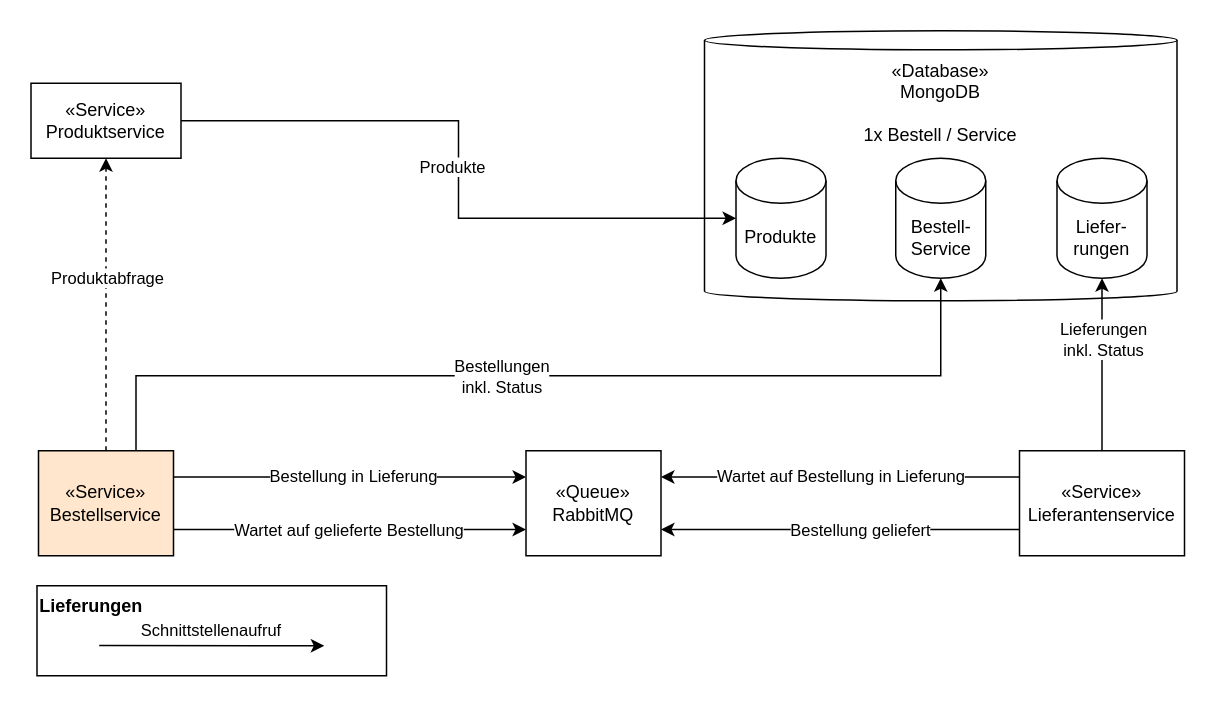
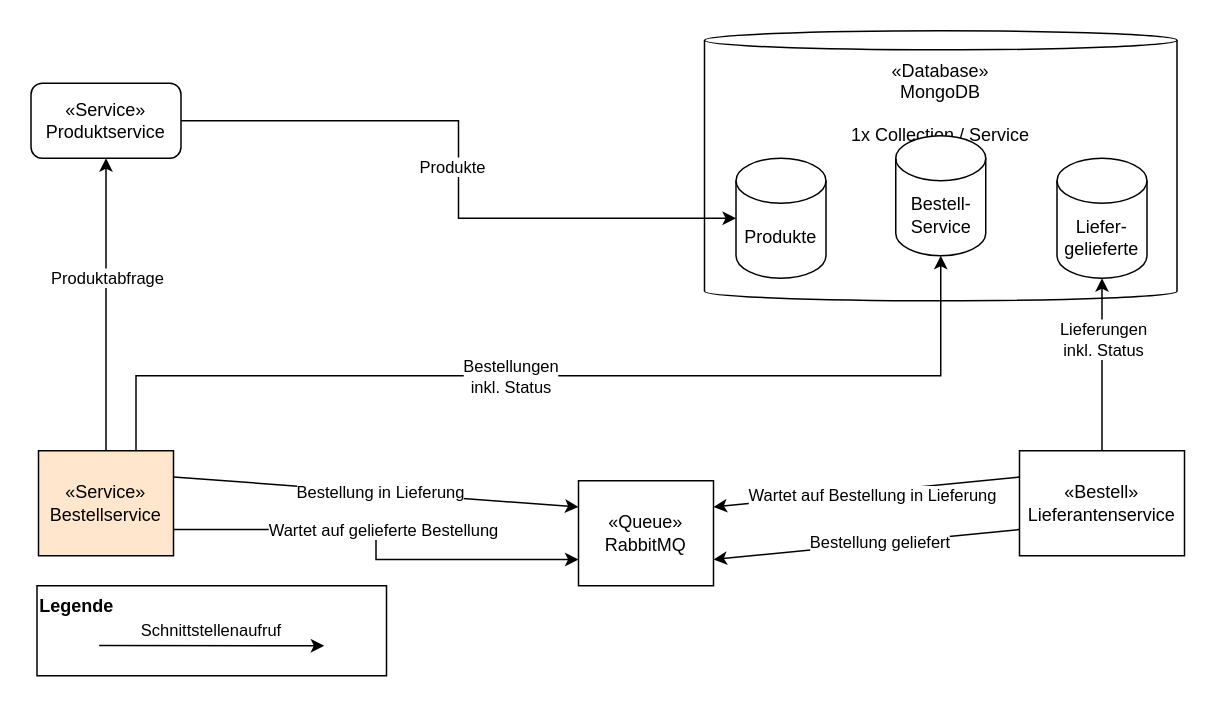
(941, 93) -> (941, 93)
(106, 121) -> (106, 121)
(941, 218) -> (941, 196)
(1102, 238) -> (1102, 238)
(106, 368) -> (106, 368)
(593, 503) -> (646, 533)
(1102, 503) -> (1102, 503)
(93, 607) -> (75, 607)
